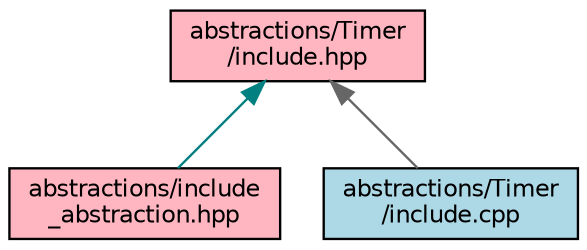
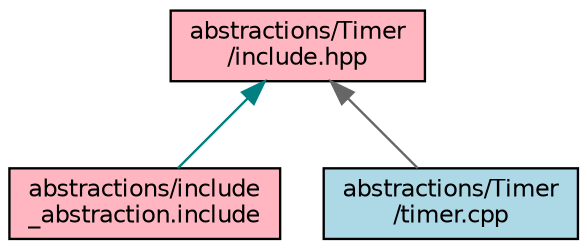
(145, 204) -> (145, 204)
(451, 204) -> (451, 204)
